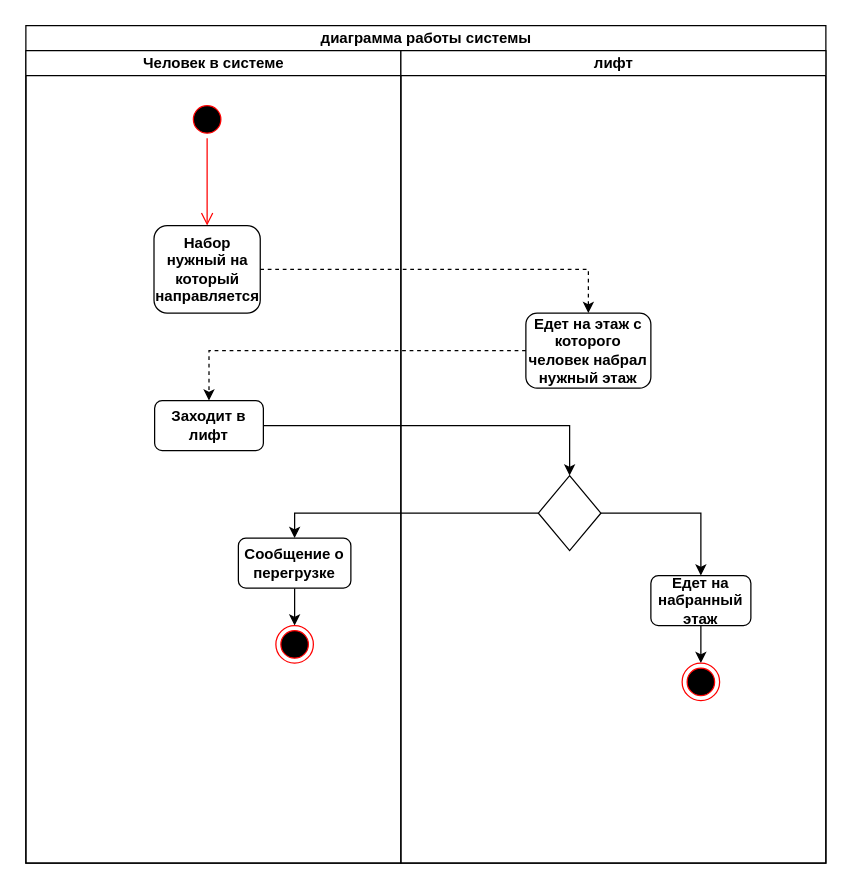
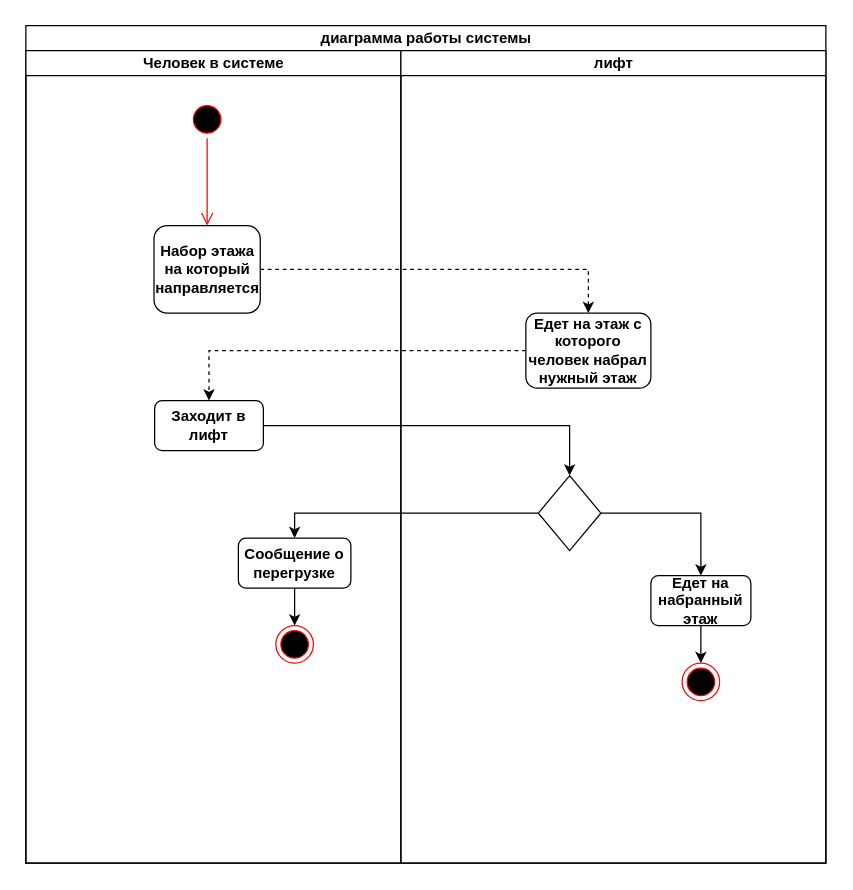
(208, 269) -> (208, 269)
